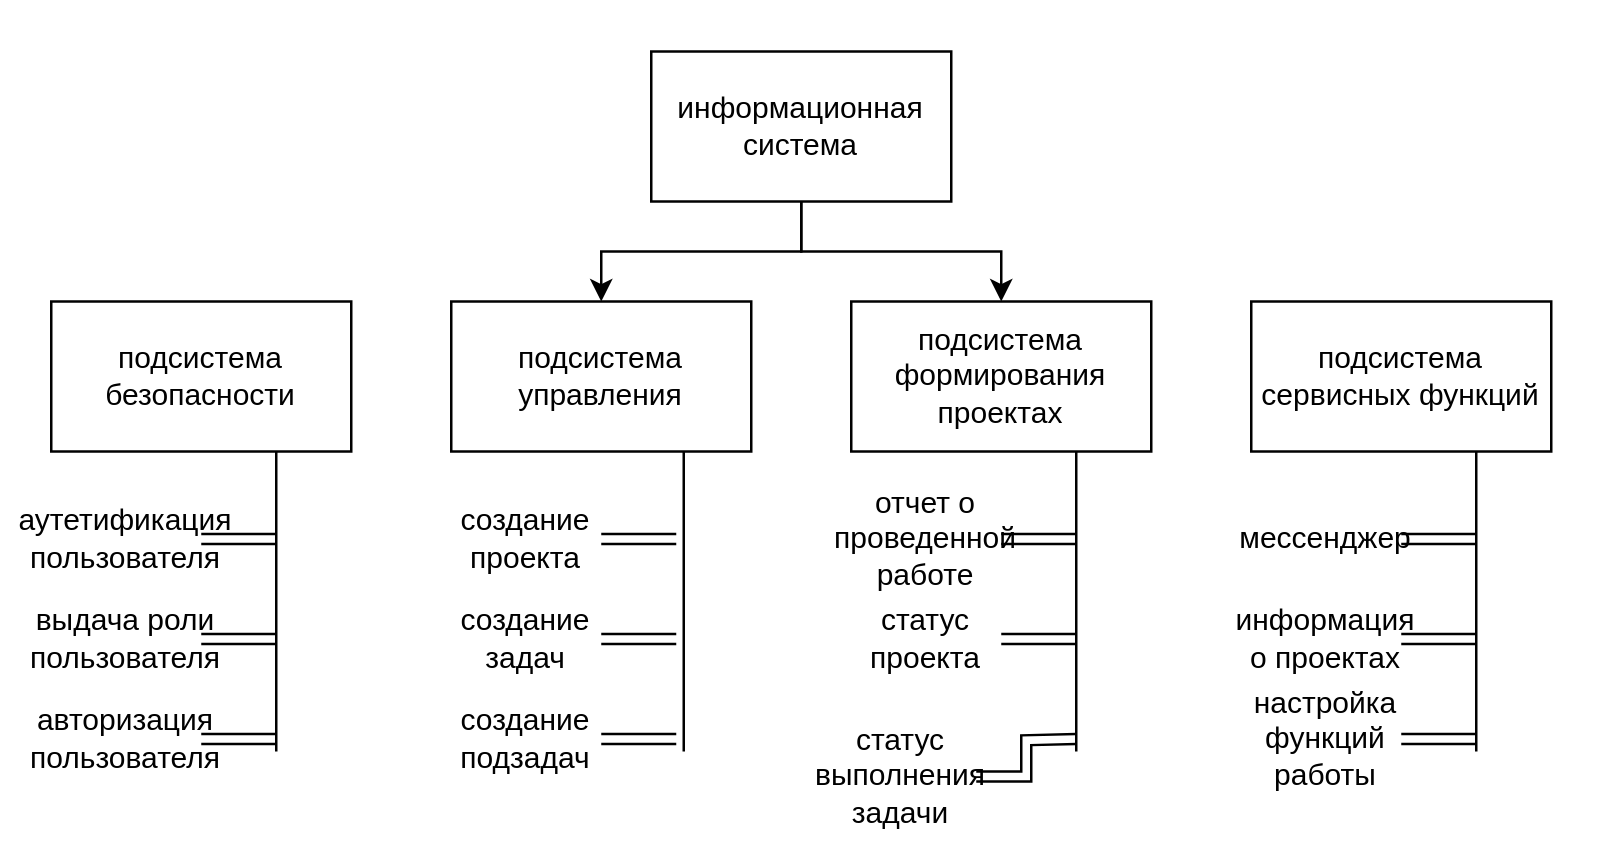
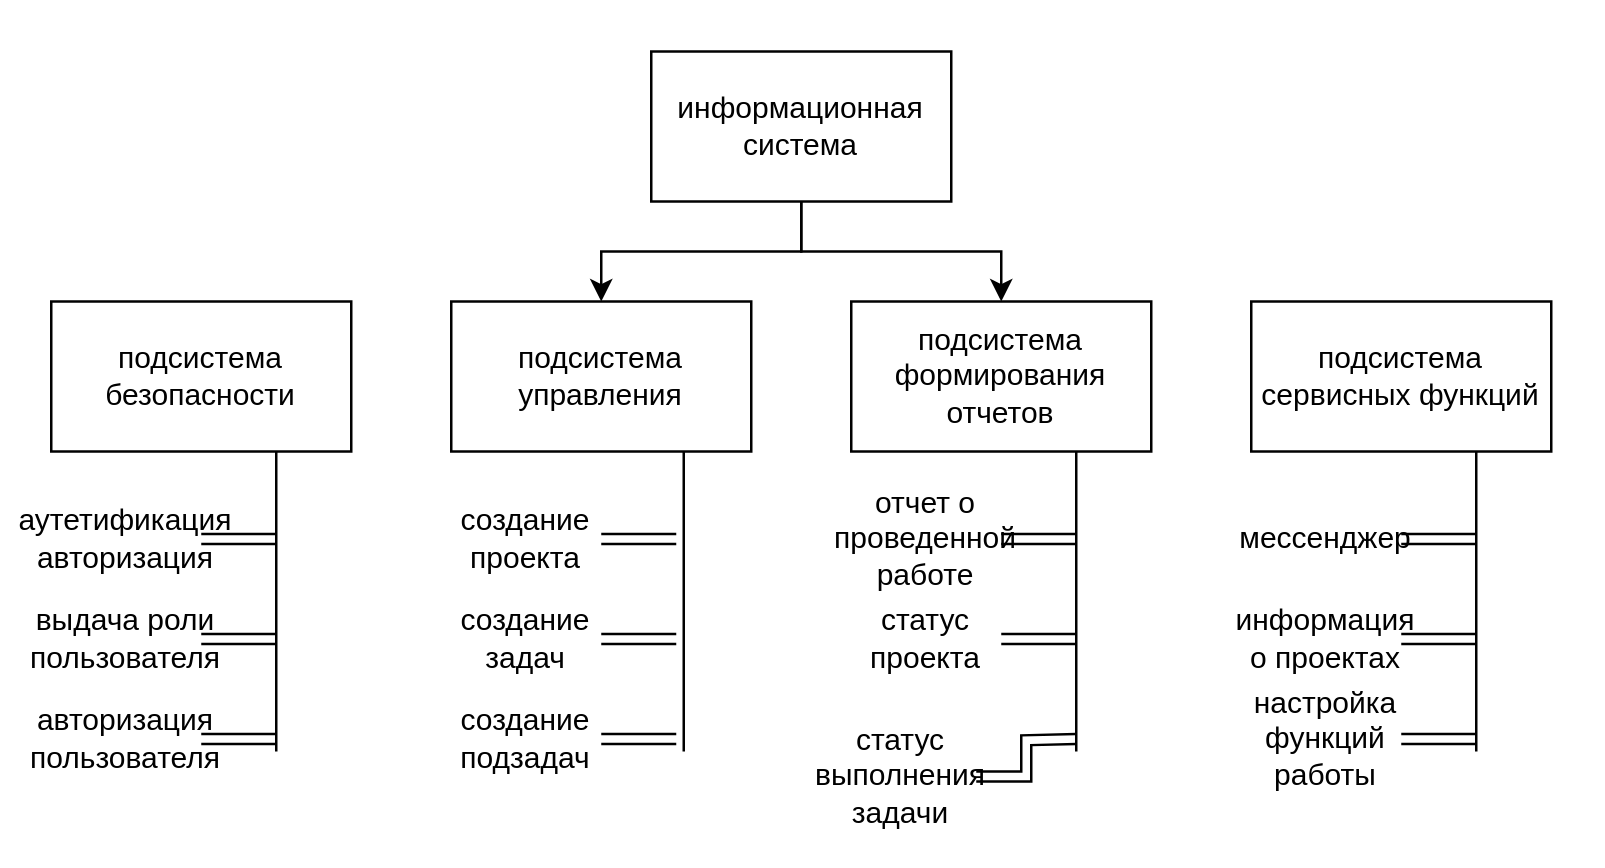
(1001, 376) -> (1001, 376)
(126, 539) -> (126, 539)
